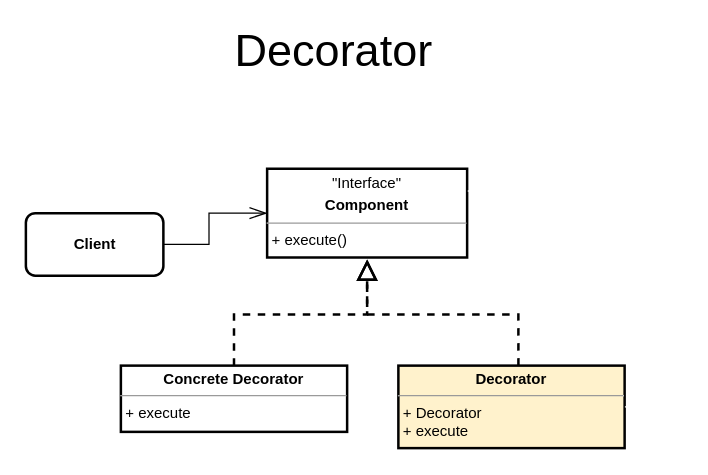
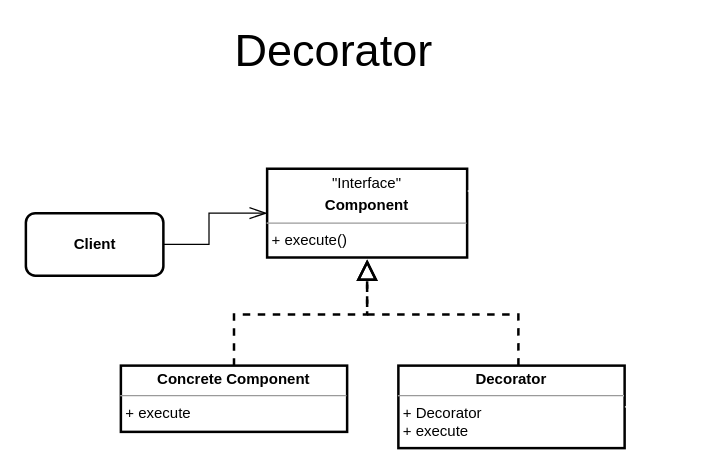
(194, 384) -> (194, 384)
(511, 407) -> (511, 407)
